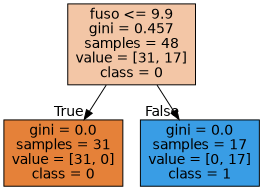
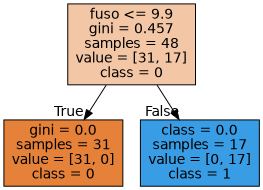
(200, 153) -> (200, 153)
